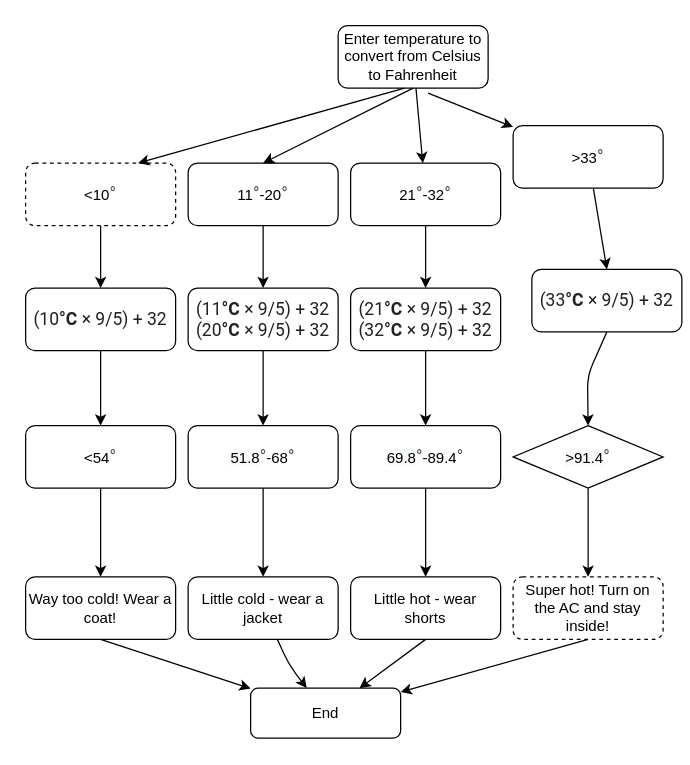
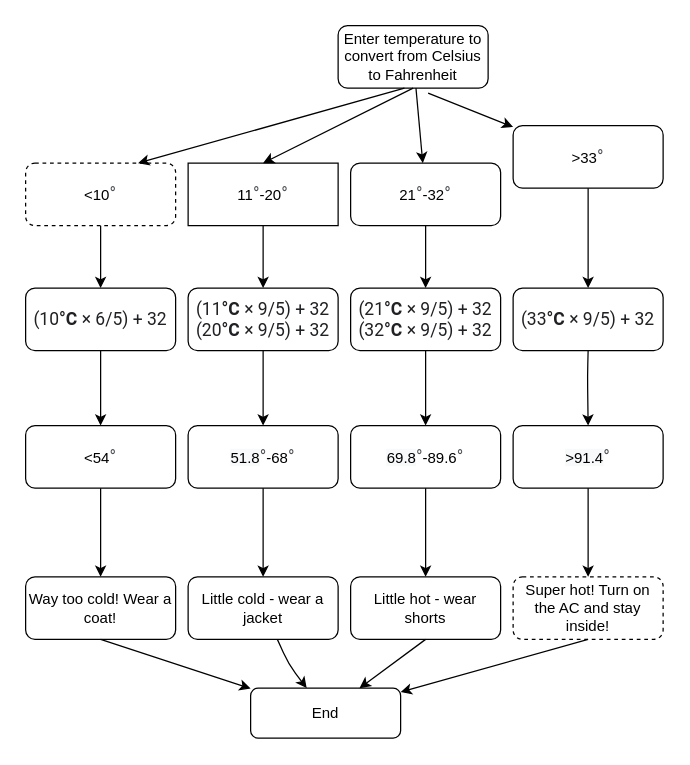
(263, 194) -> (263, 194)
(607, 301) -> (588, 319)
(101, 319) -> (101, 319)
(426, 457) -> (426, 457)
(588, 457) -> (588, 457)
